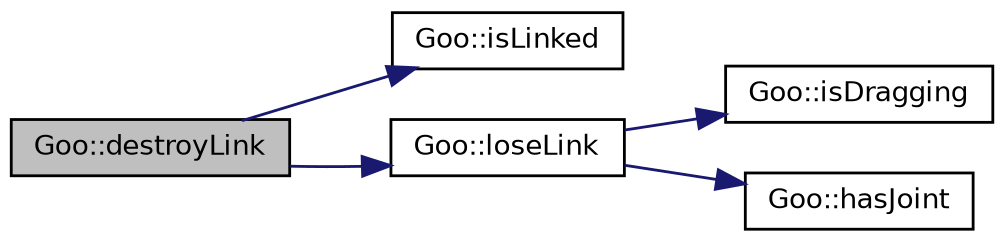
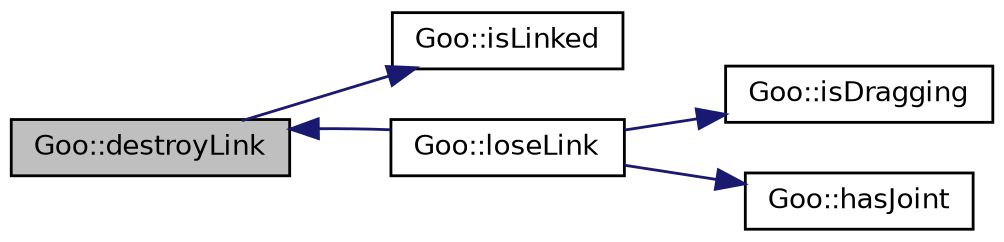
(326, 167) -> (355, 129)
